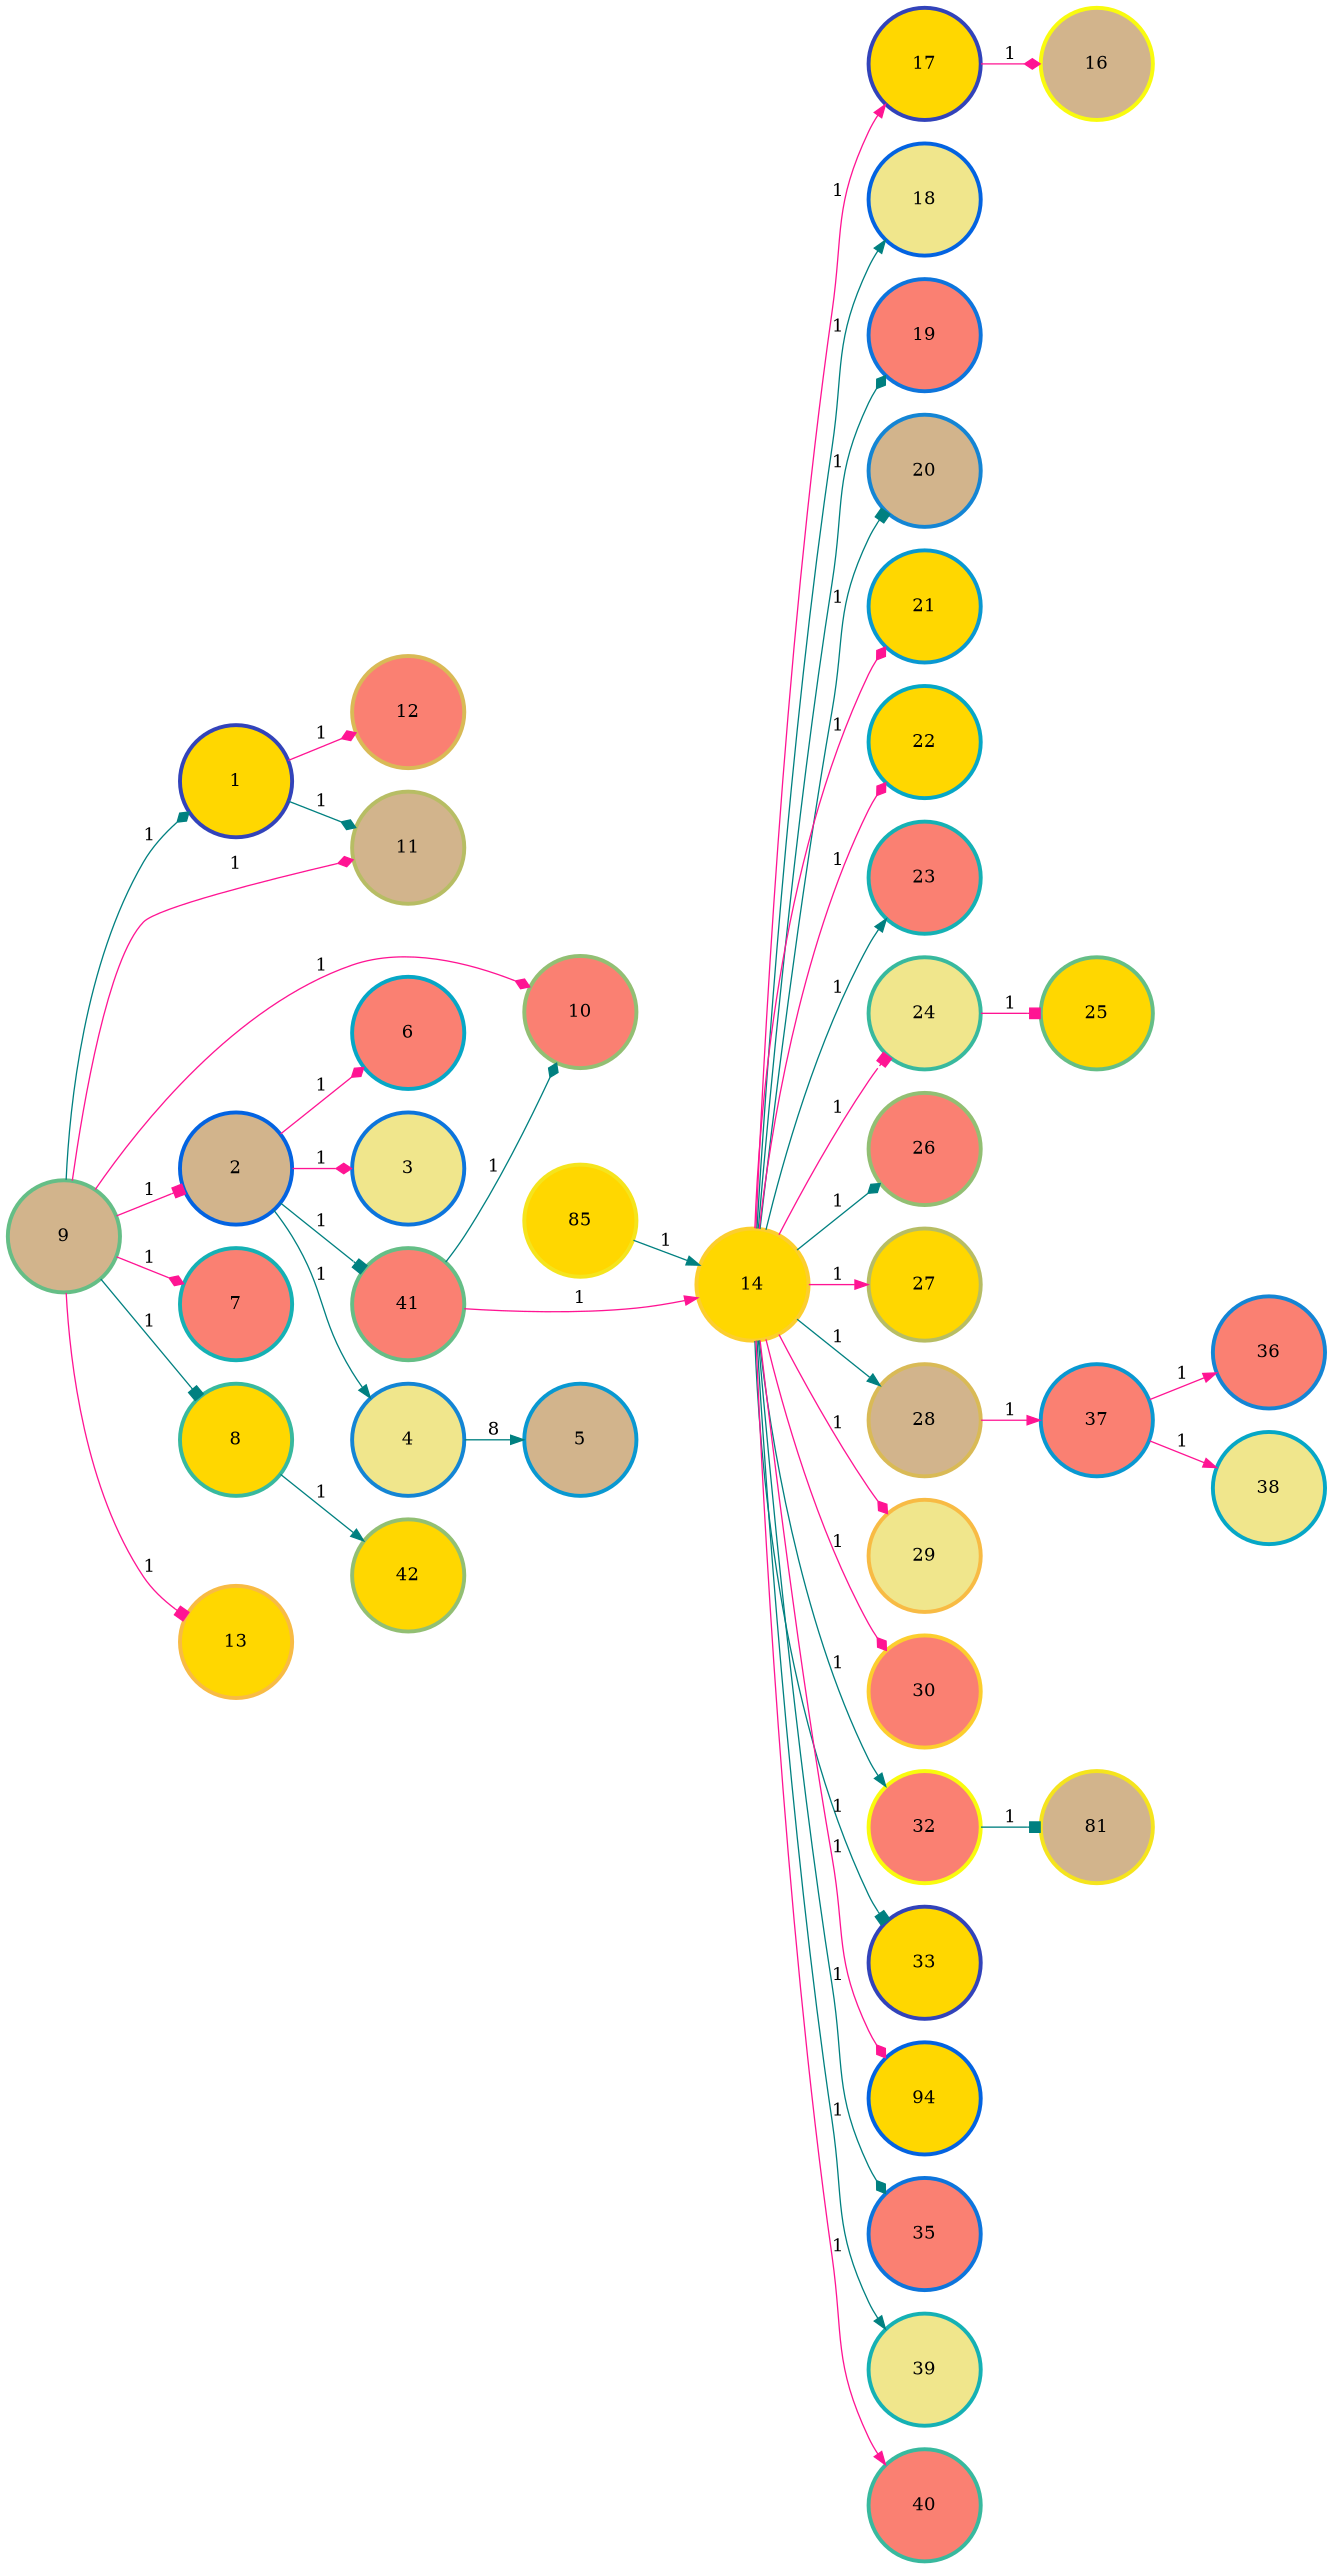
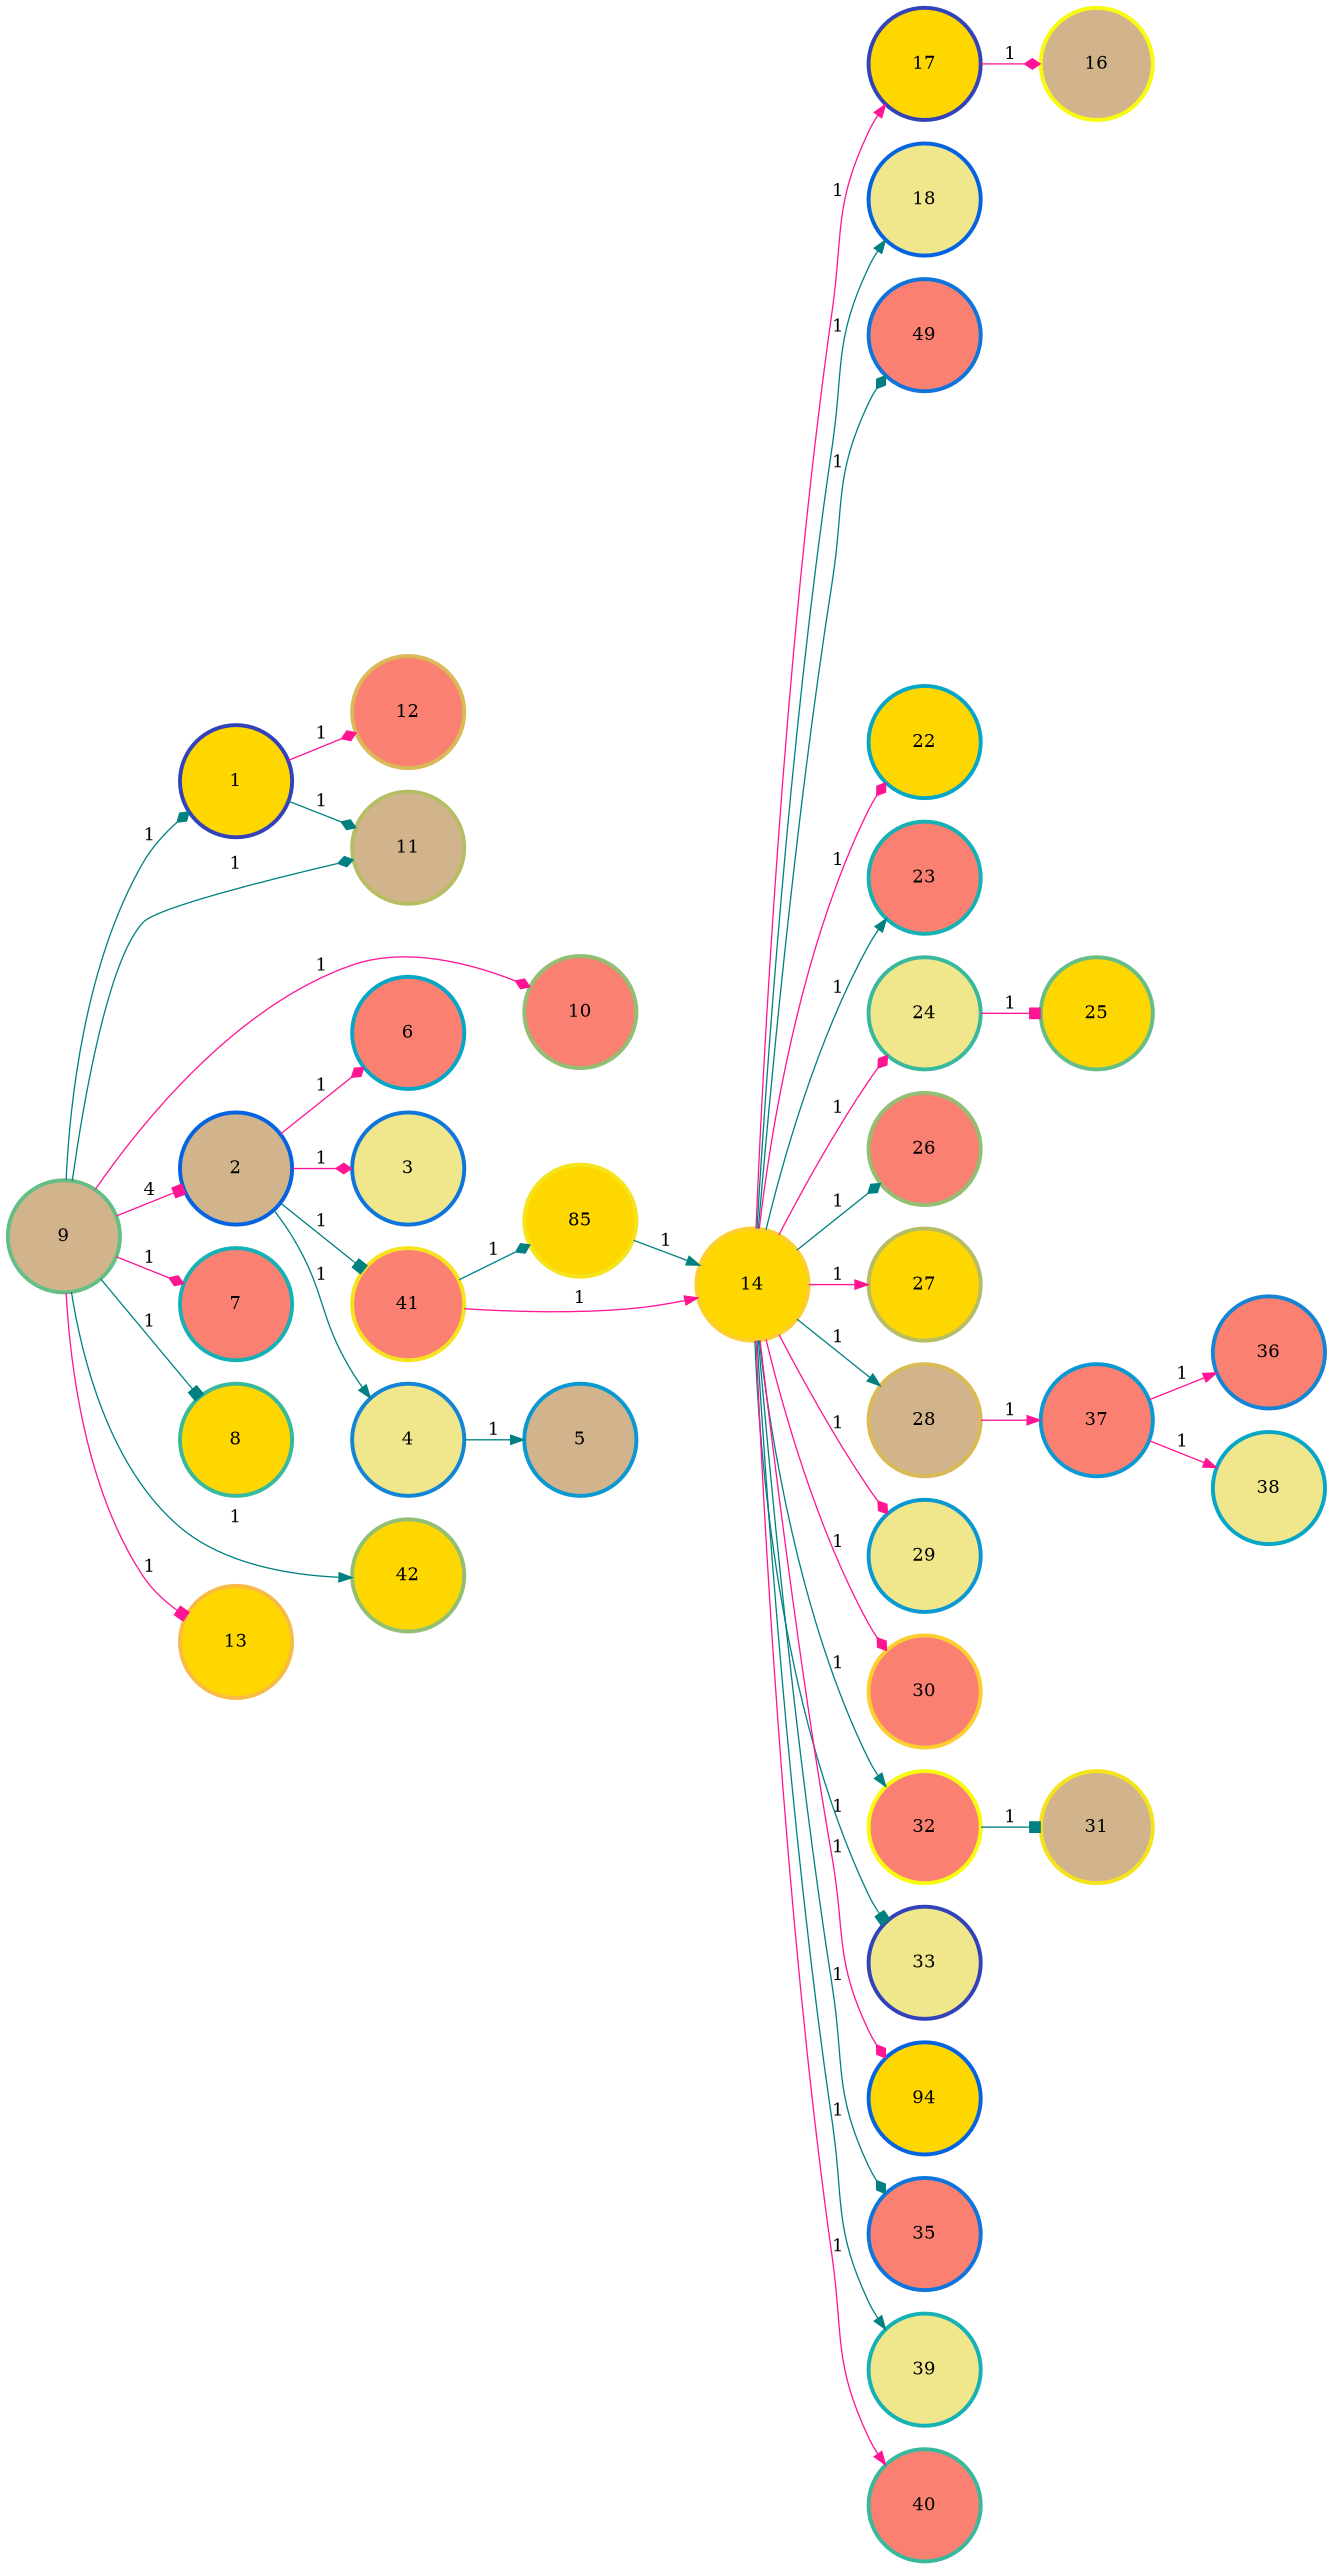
(925, 335) -> (925, 335)
(925, 471) -> none
(925, 606) -> none
(126, 951) -> (126, 951)
(826, 1150) -> (826, 1150)
(502, 1172) -> (487, 1266)
(150, 1190) -> (150, 1190)
(408, 1304) -> (408, 1304)
(494, 1430) -> (494, 1430)
(317, 1503) -> (148, 1492)
(925, 1556) -> (925, 1556)
(1097, 1827) -> (1097, 1827)
(925, 1963) -> (925, 1963)
